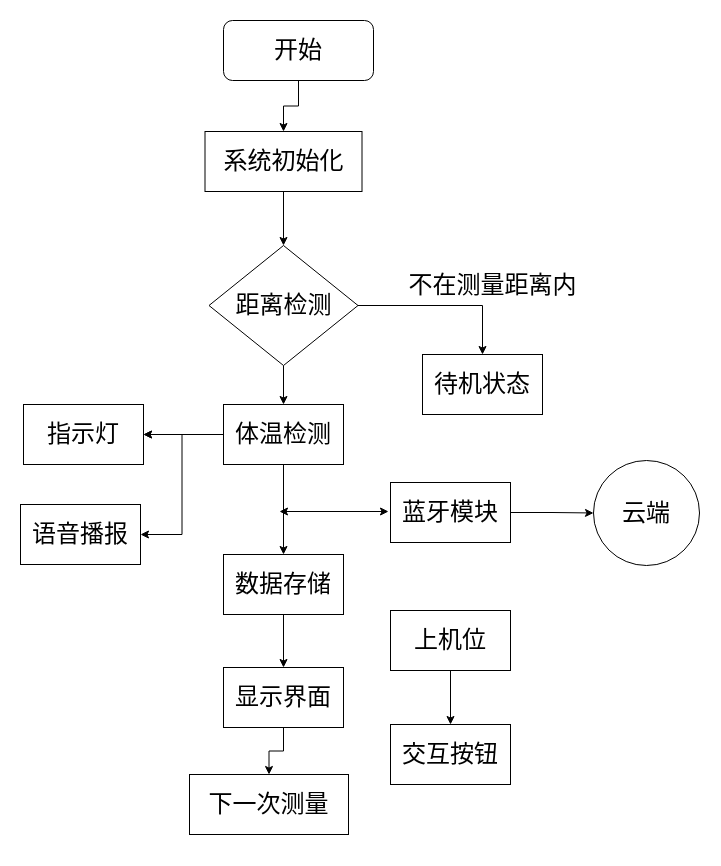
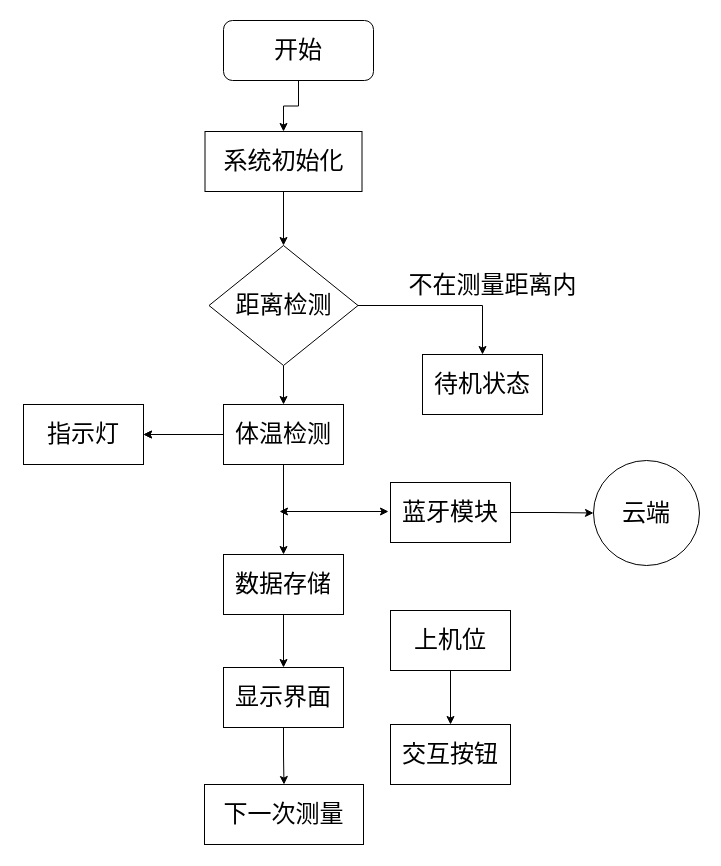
(182, 503) -> none
(81, 535) -> none
(269, 805) -> (284, 815)
